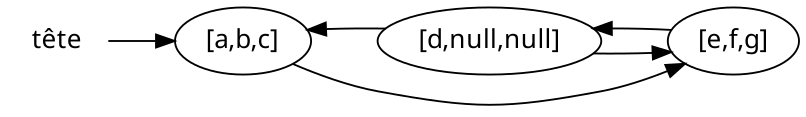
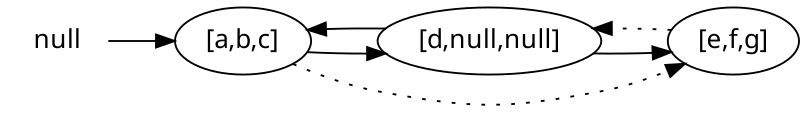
(642, 29) -> (642, 29)
(58, 41) -> (58, 41)
none -> (337, 53)
(480, 104) -> (480, 104)
